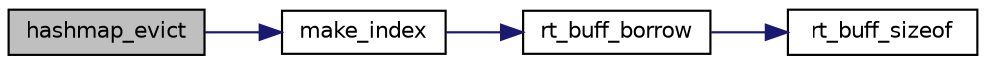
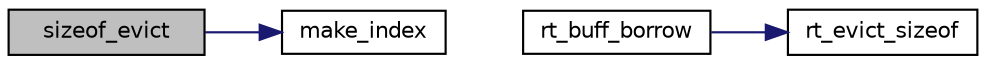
(107, 32) -> (107, 32)
(474, 32) -> none
(883, 32) -> (883, 32)
